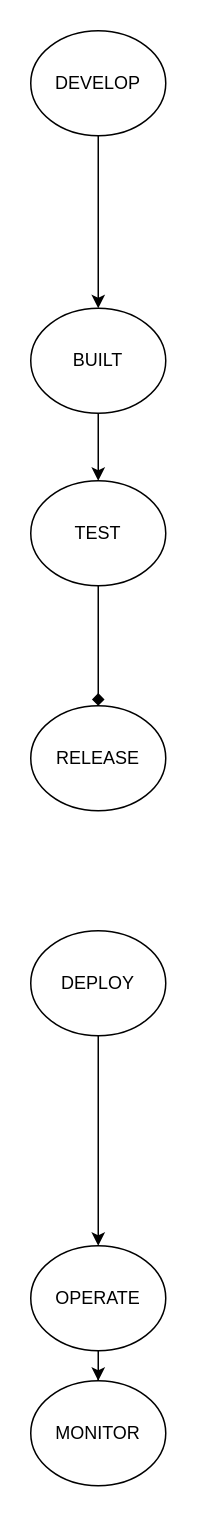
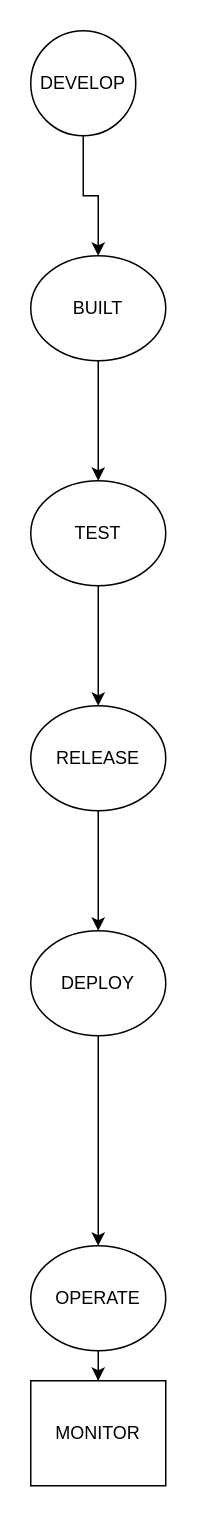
(98, 83) -> (83, 83)
(98, 361) -> (98, 308)
(98, 693) -> (98, 694)
none -> (98, 866)
(98, 1433) -> (98, 1433)
